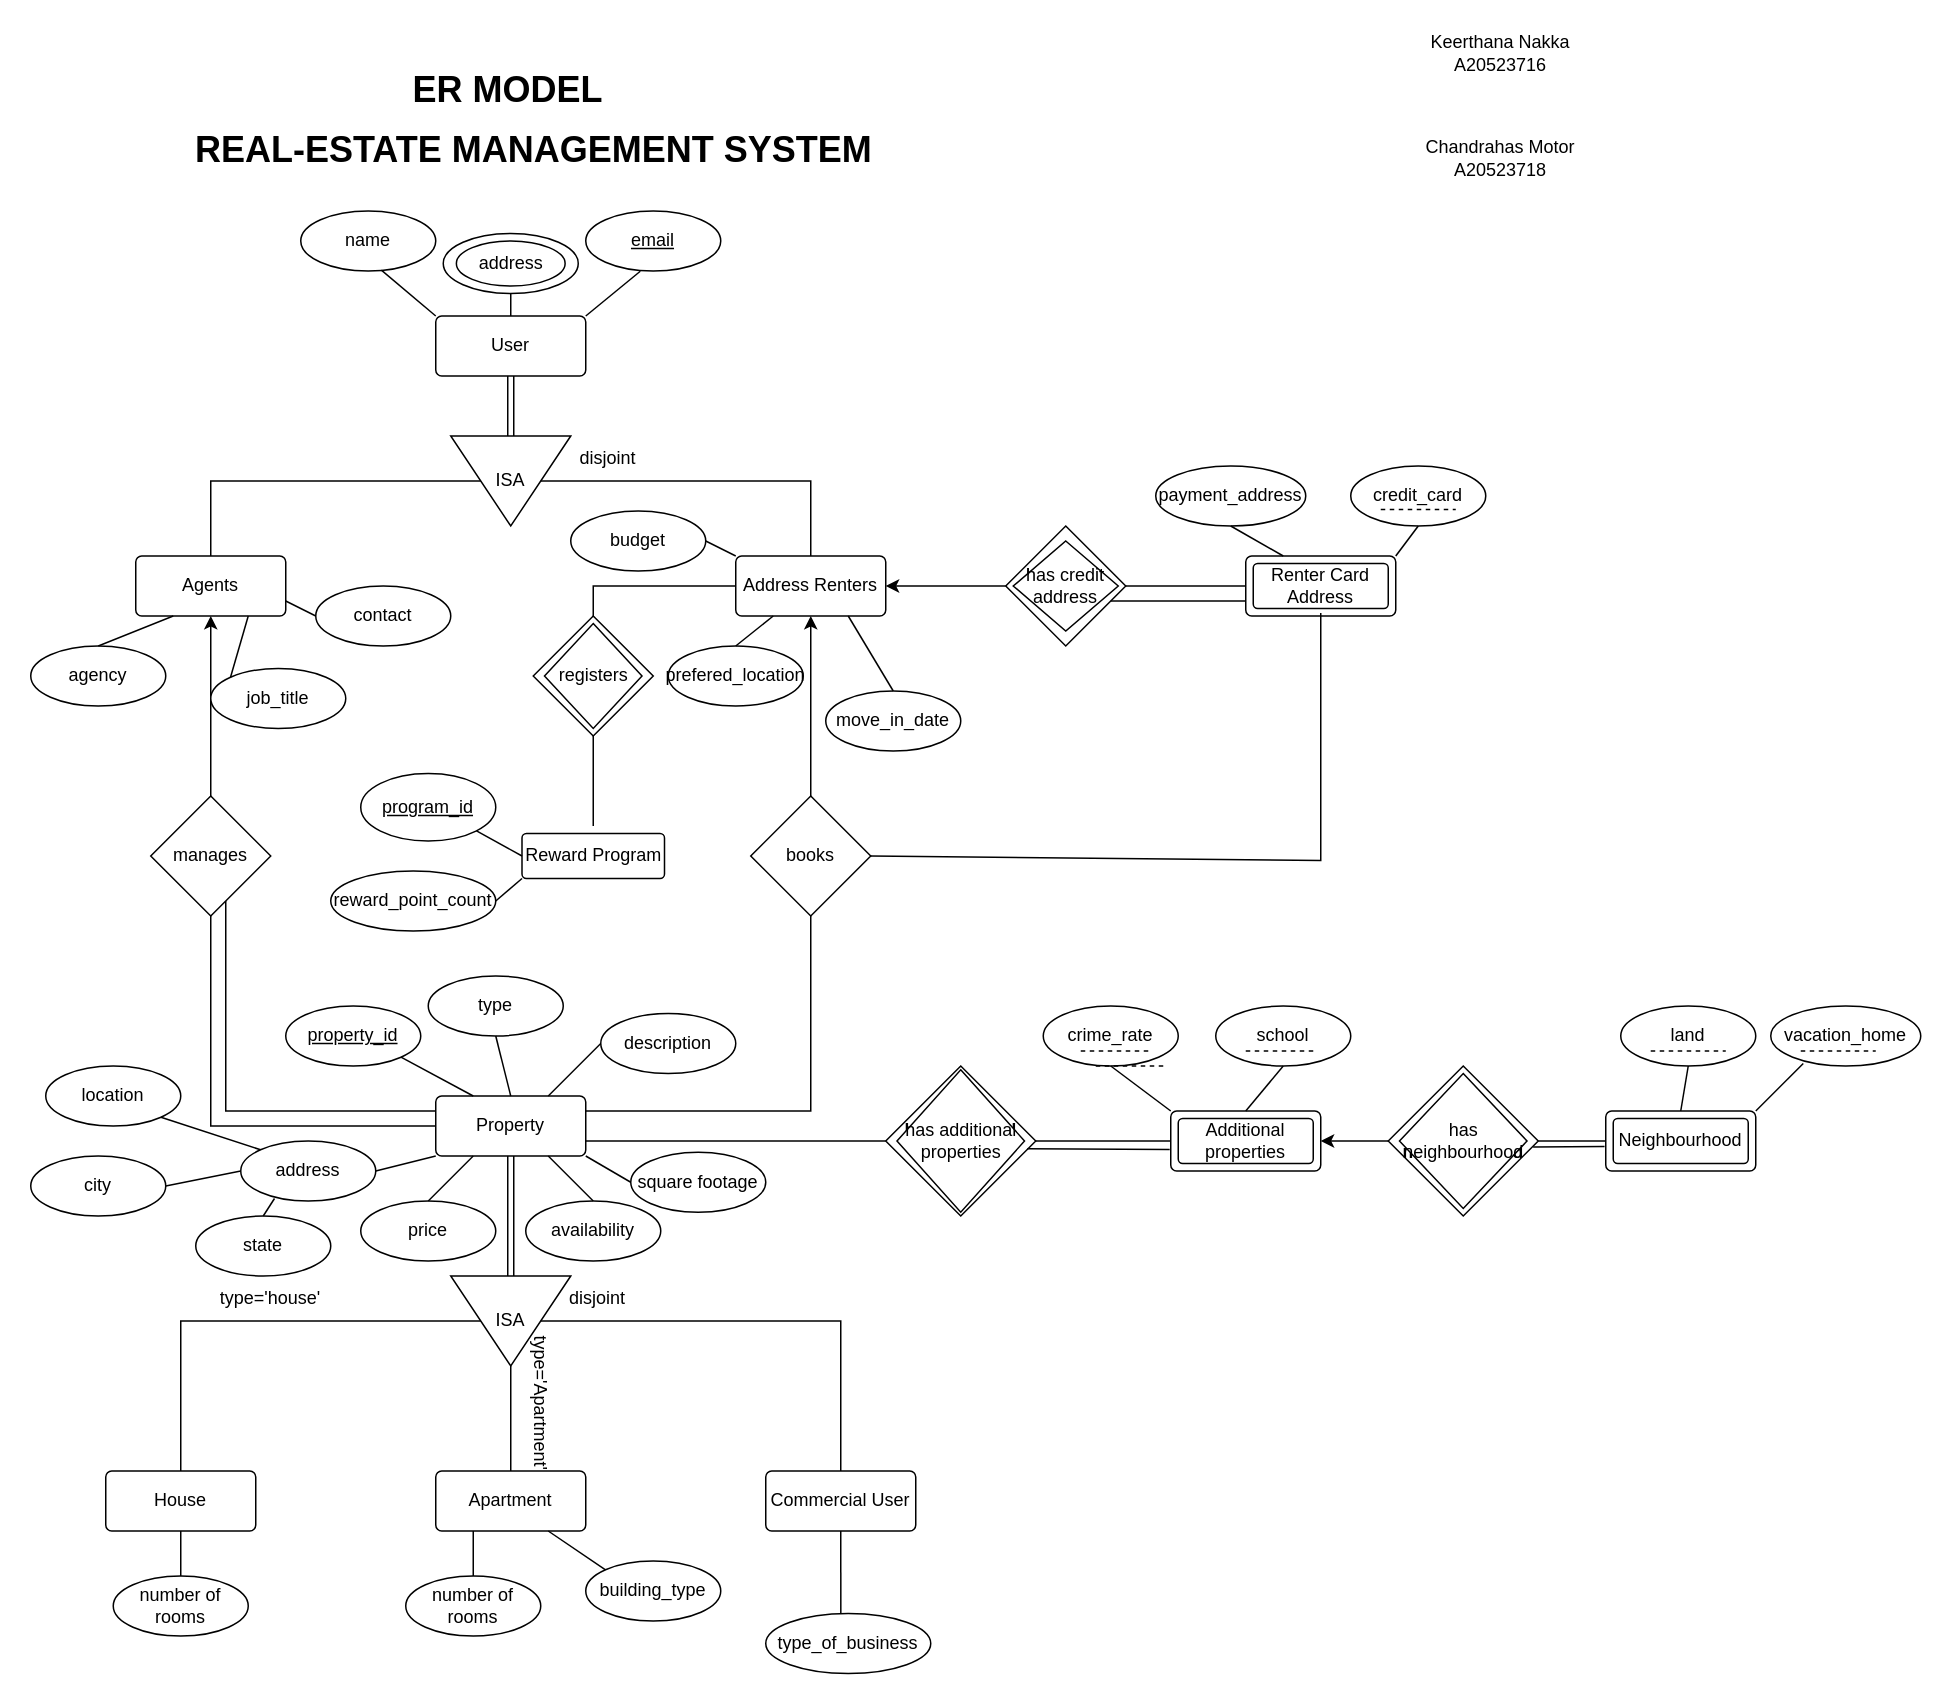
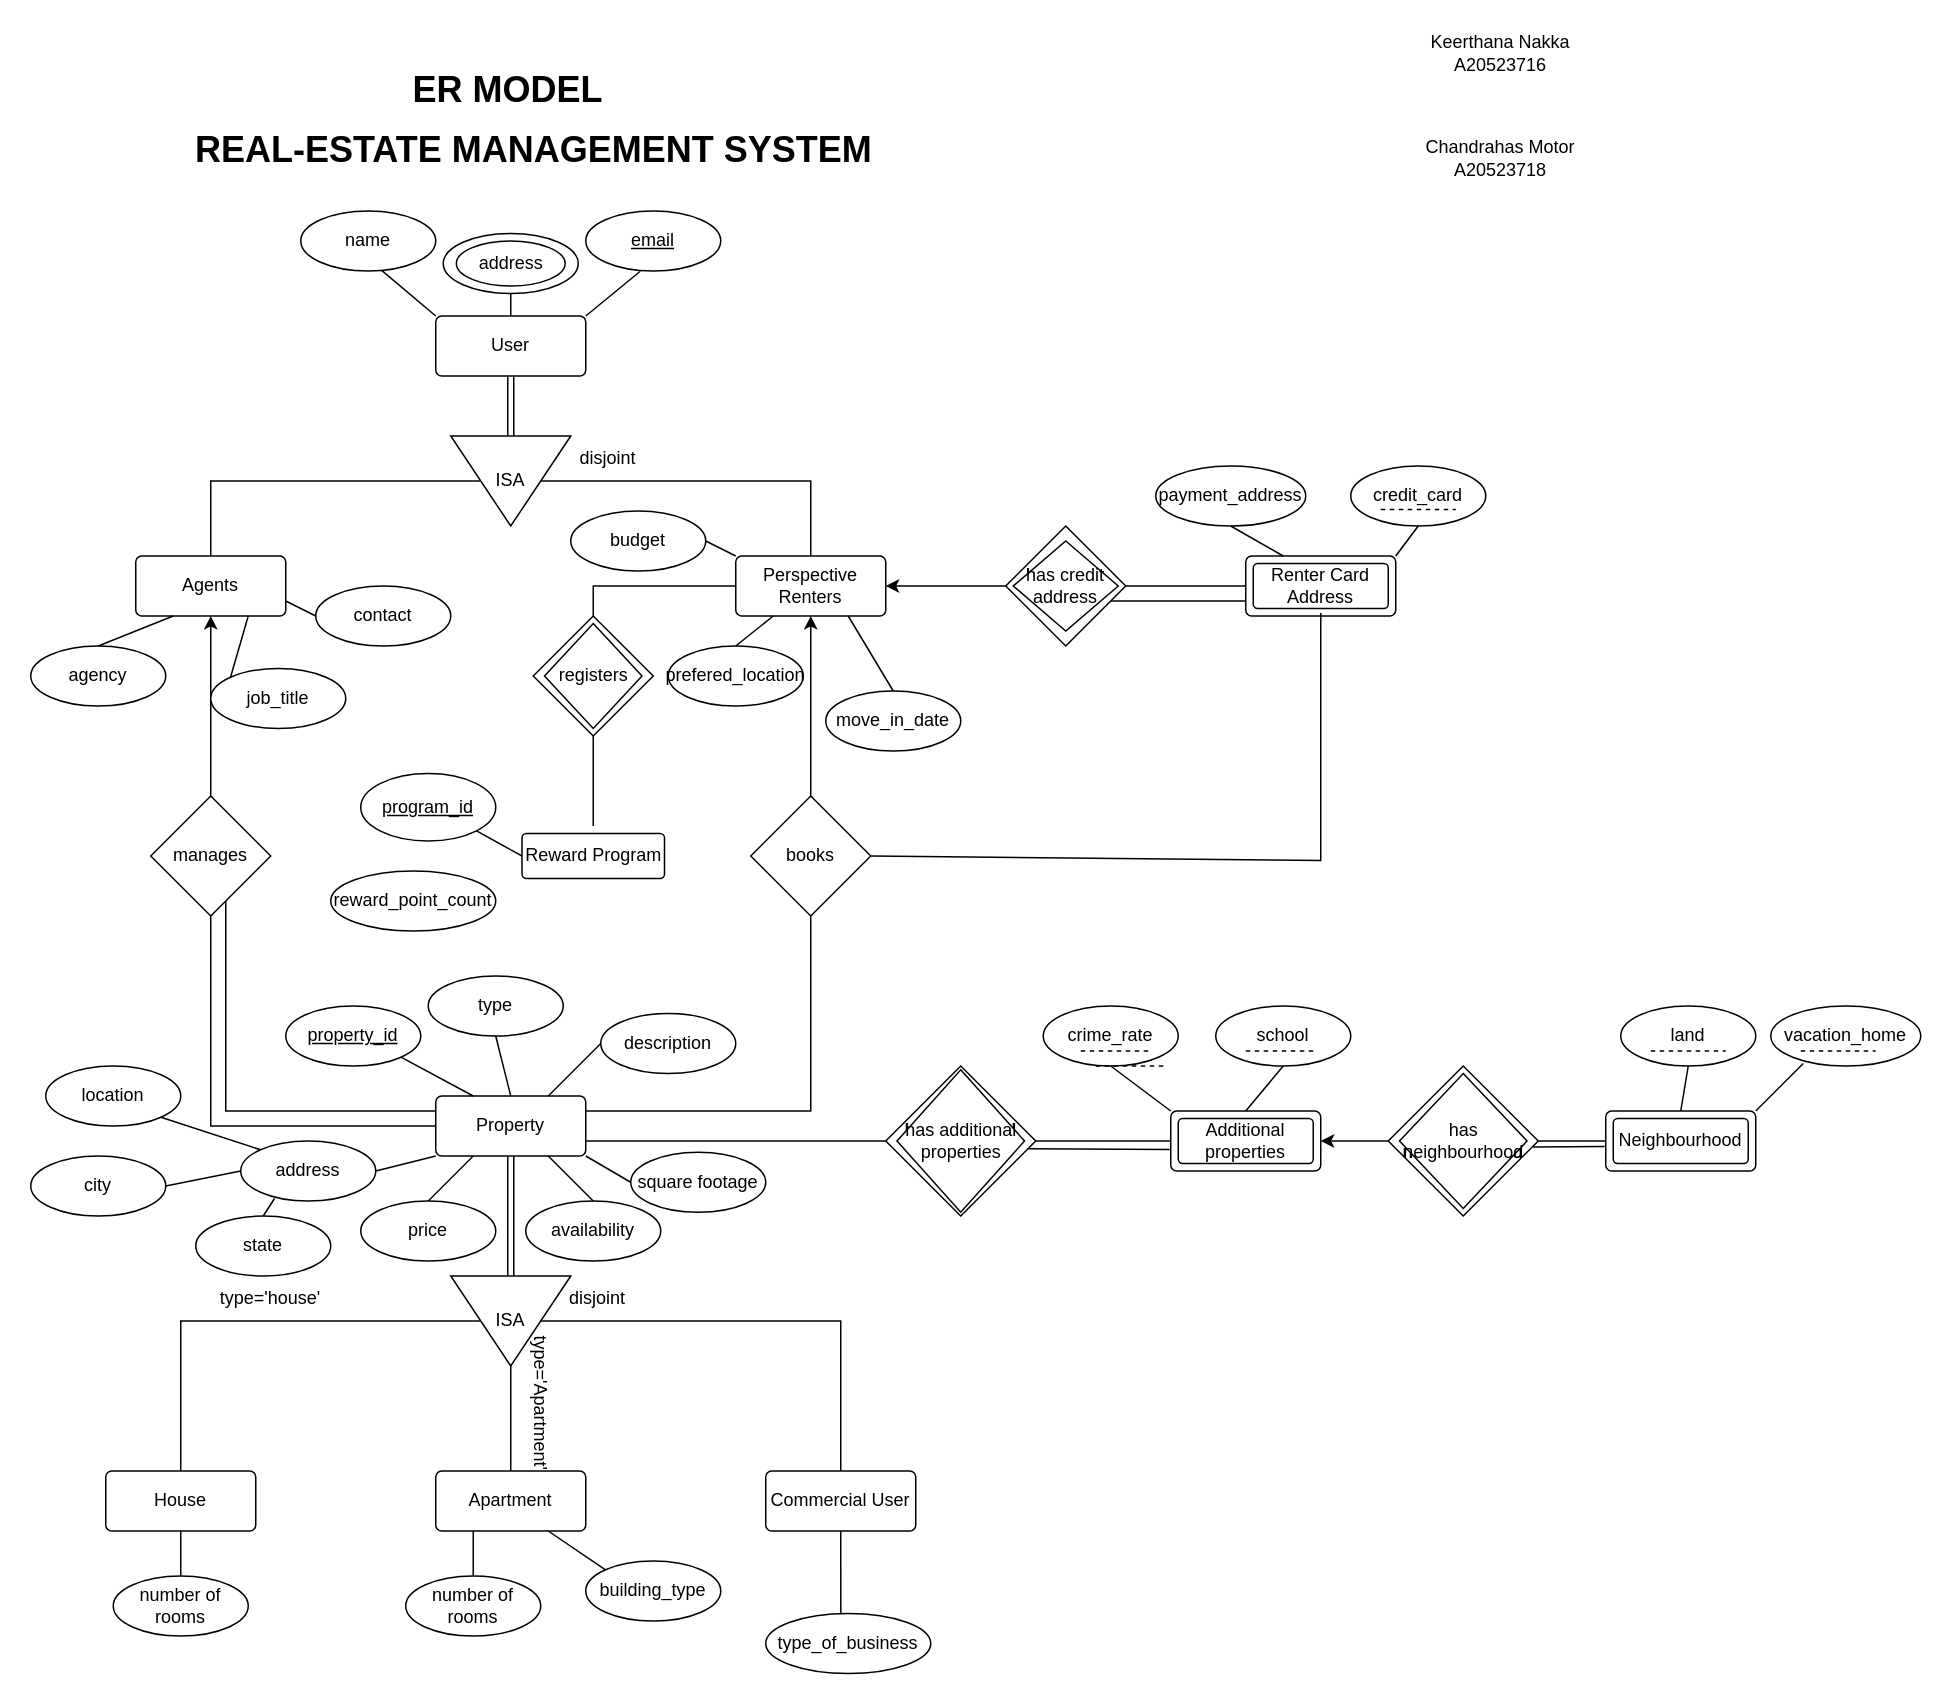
(811, 586) -> (811, 586)
(509, 890) -> none
